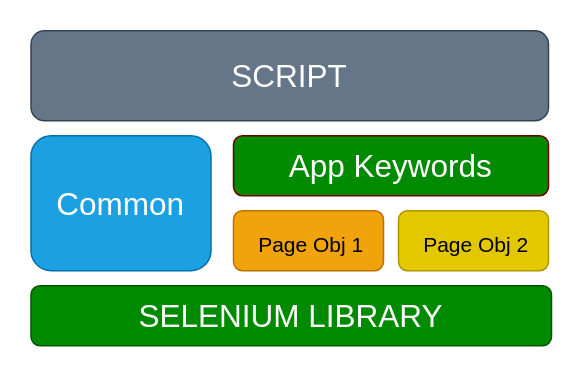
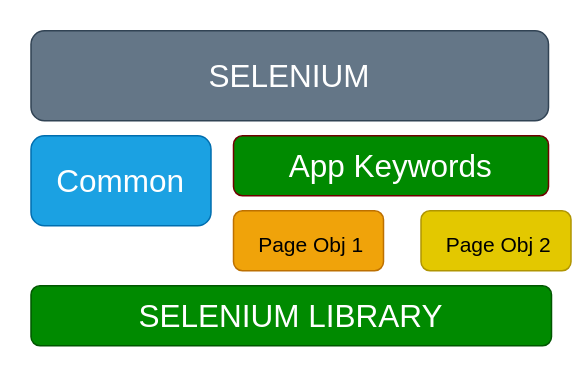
(290, 76) -> (290, 76)
(121, 203) -> (121, 181)
(473, 241) -> (496, 241)
